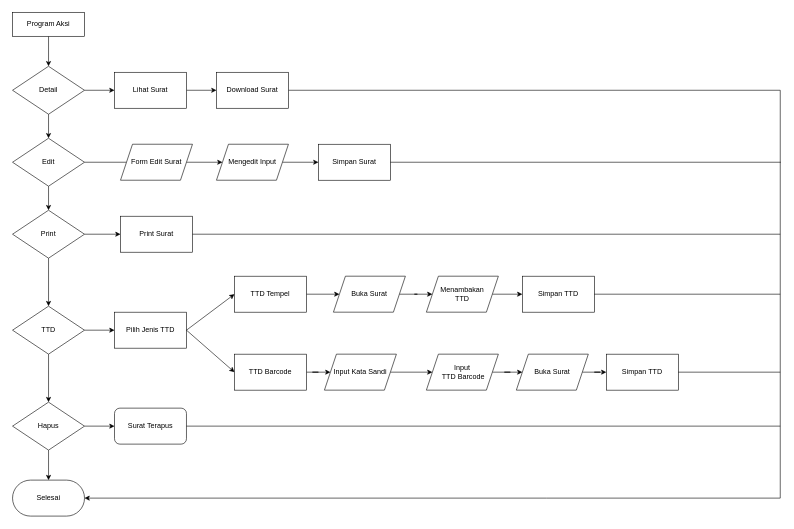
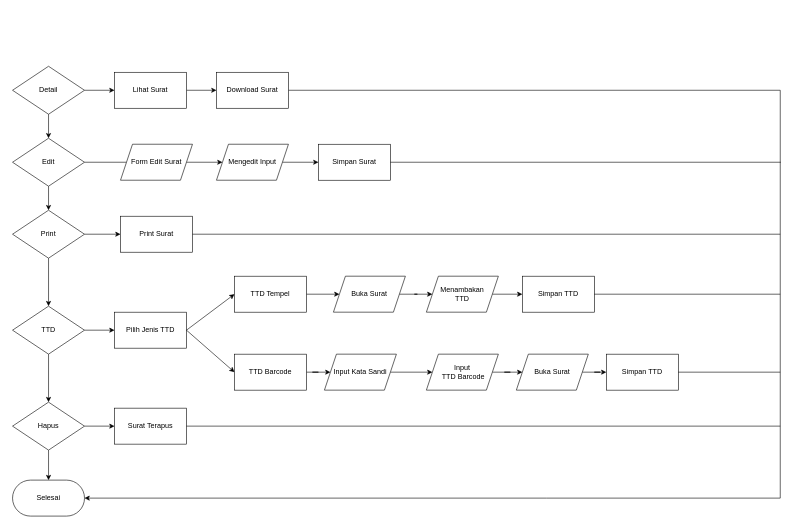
(48, 24) -> none
(48, 49) -> none
(150, 426) -> (150, 426)
